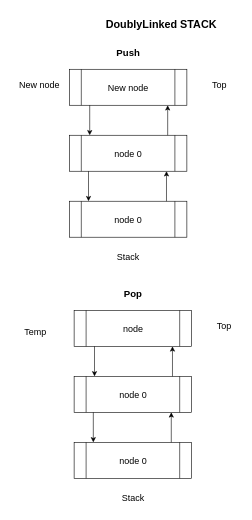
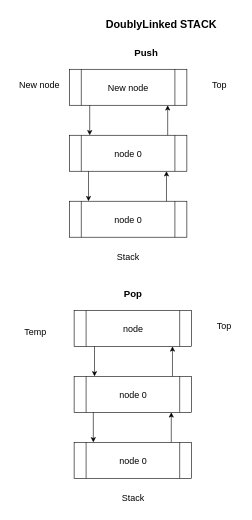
(128, 53) -> (146, 53)
